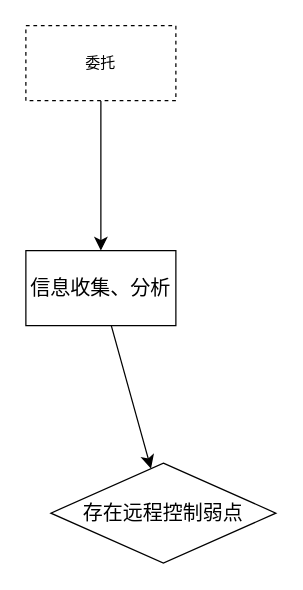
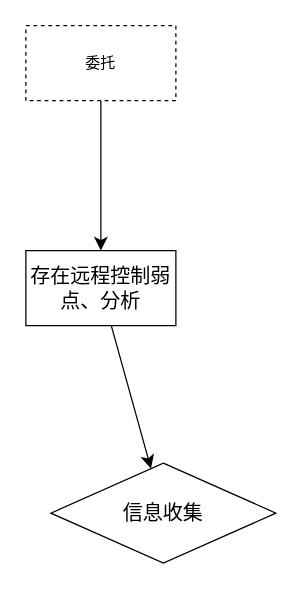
(101, 288) -> (101, 288)
(163, 513) -> (163, 513)
